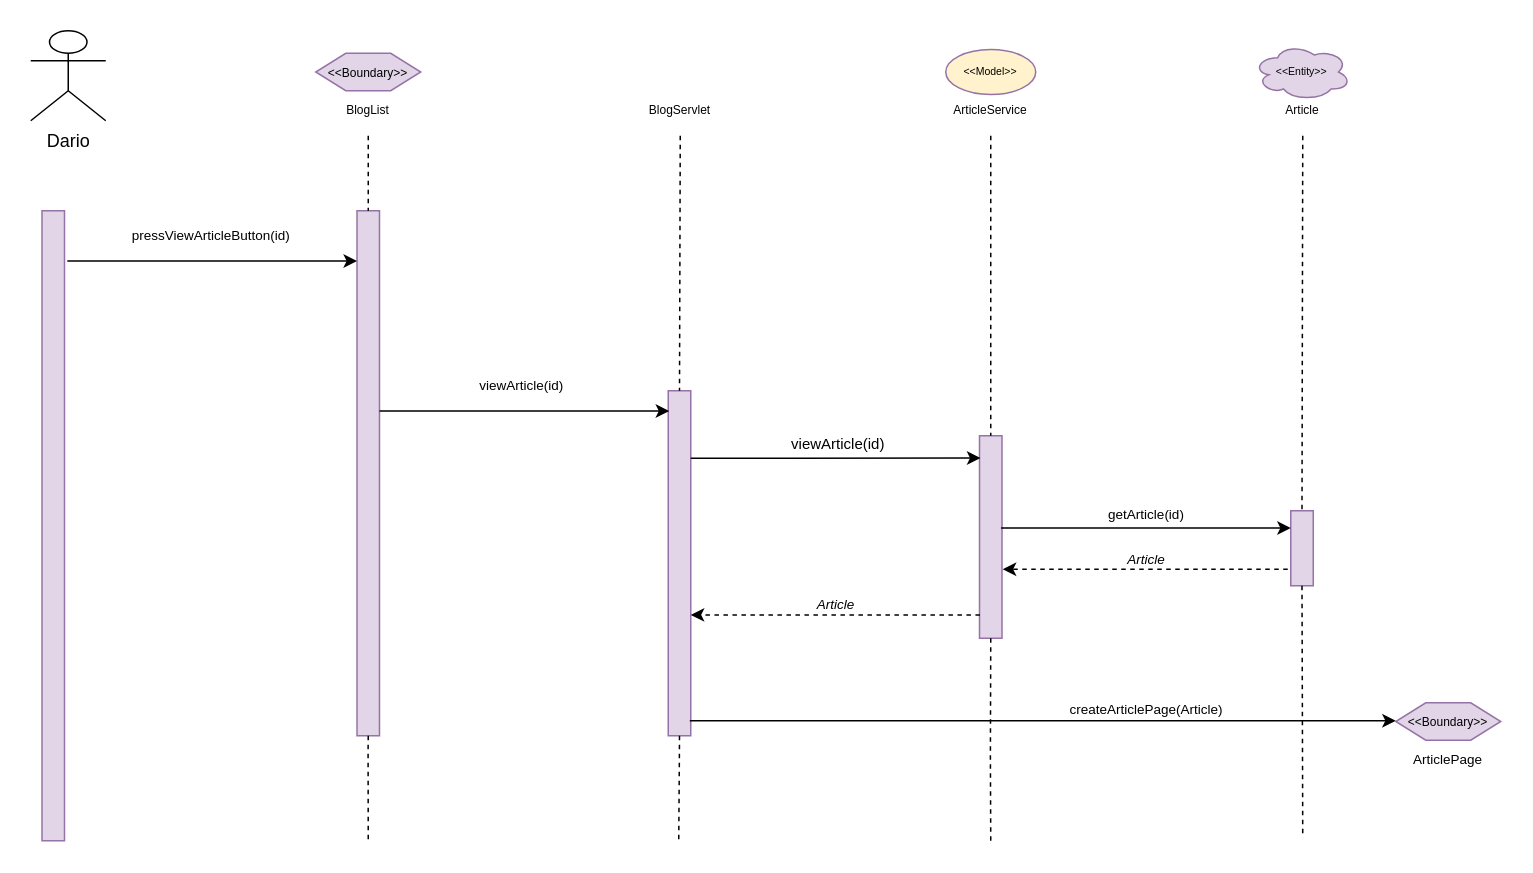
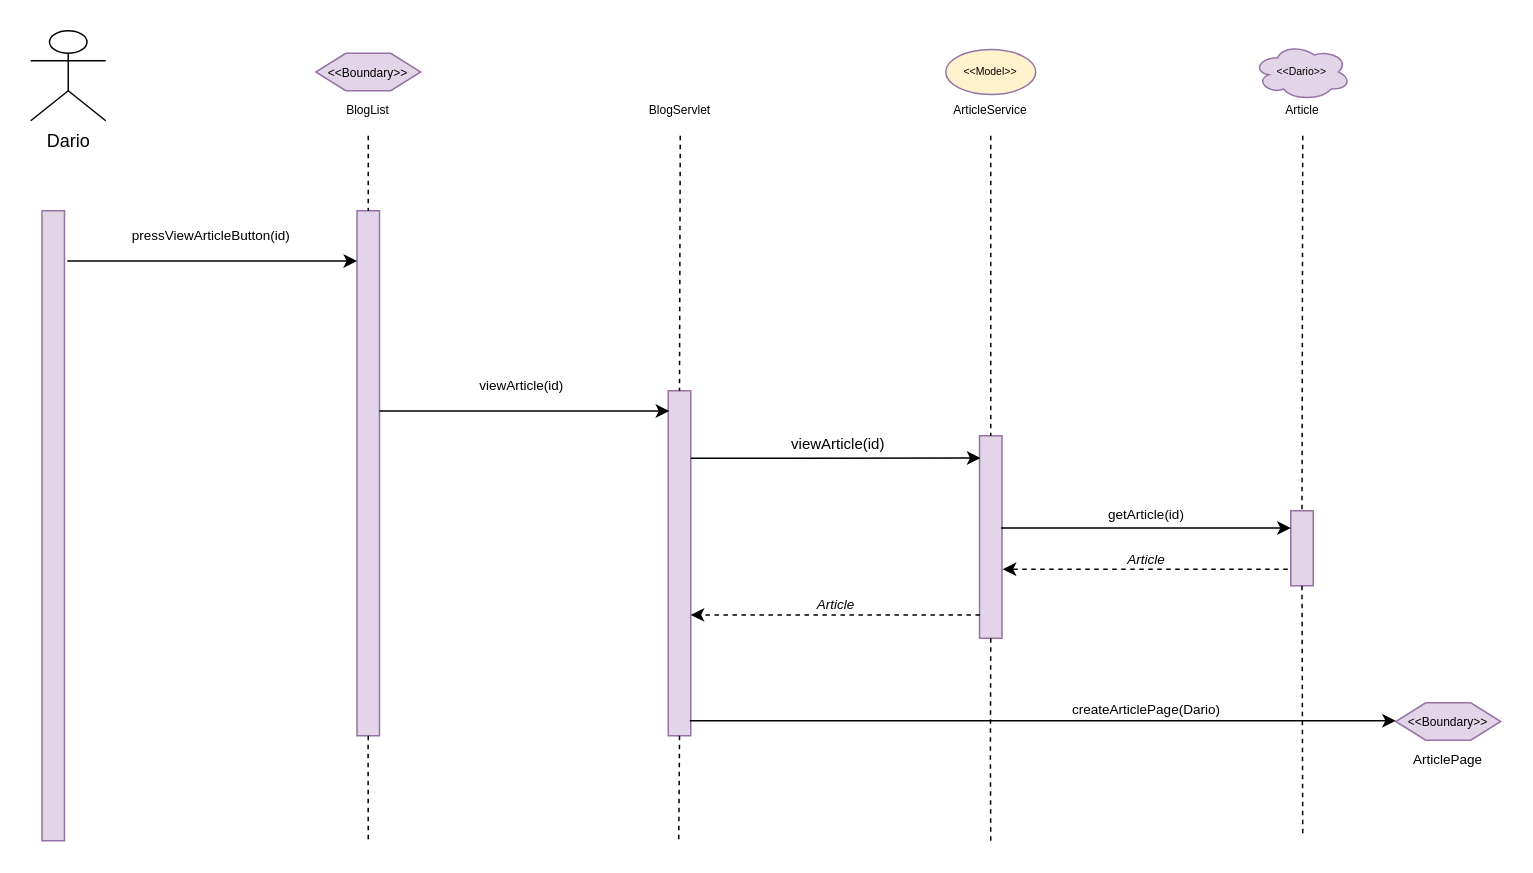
(1302, 73) -> (1302, 73)
(1147, 710) -> (1147, 710)
